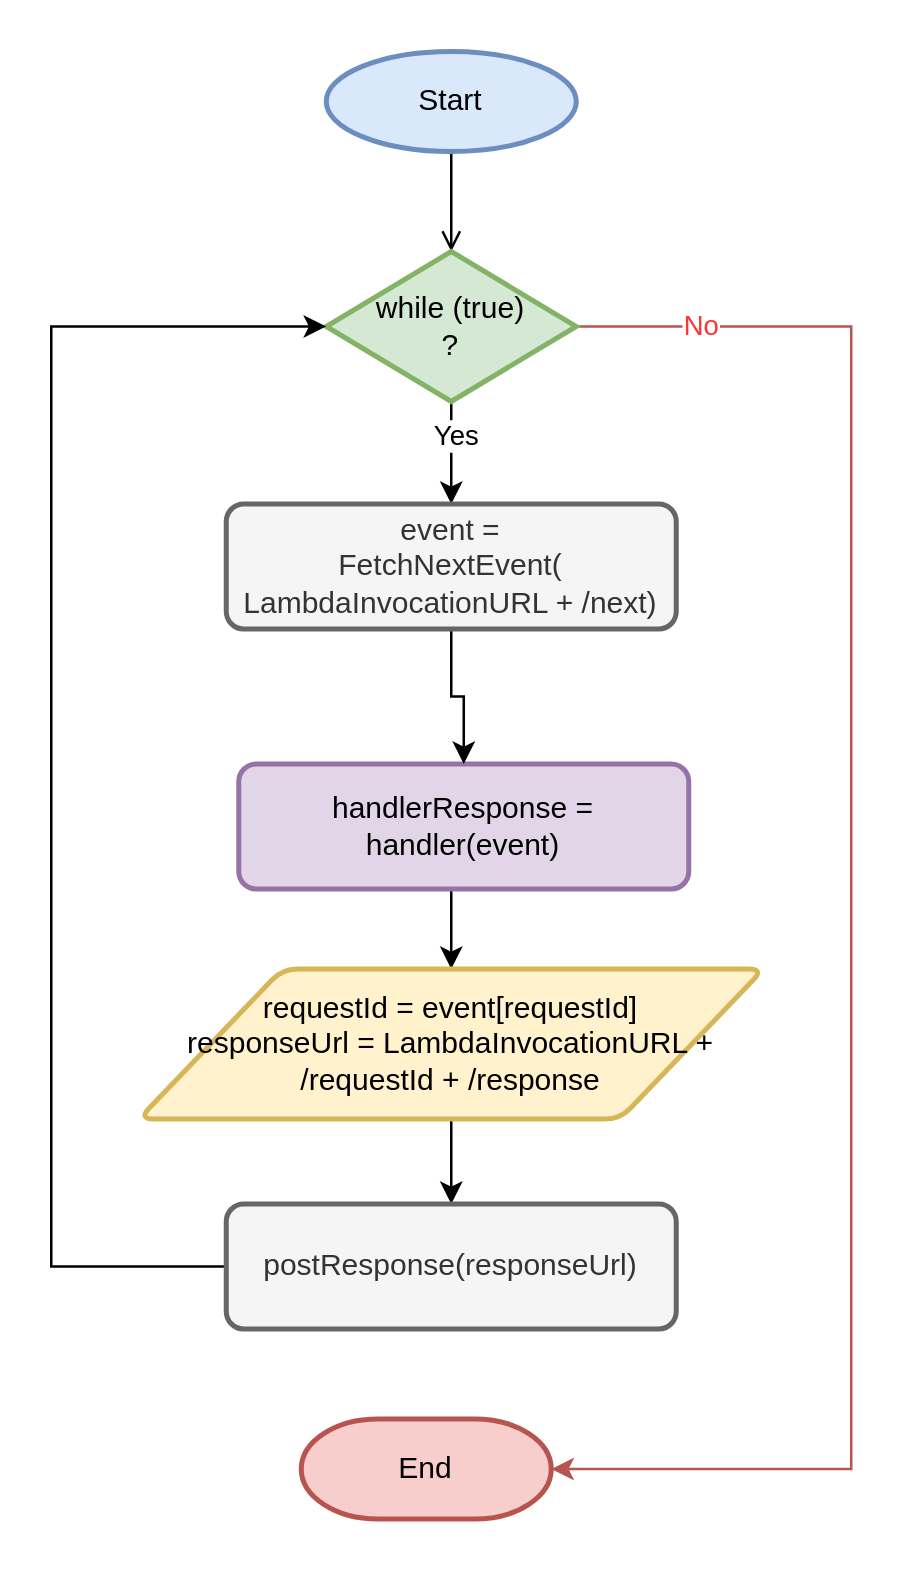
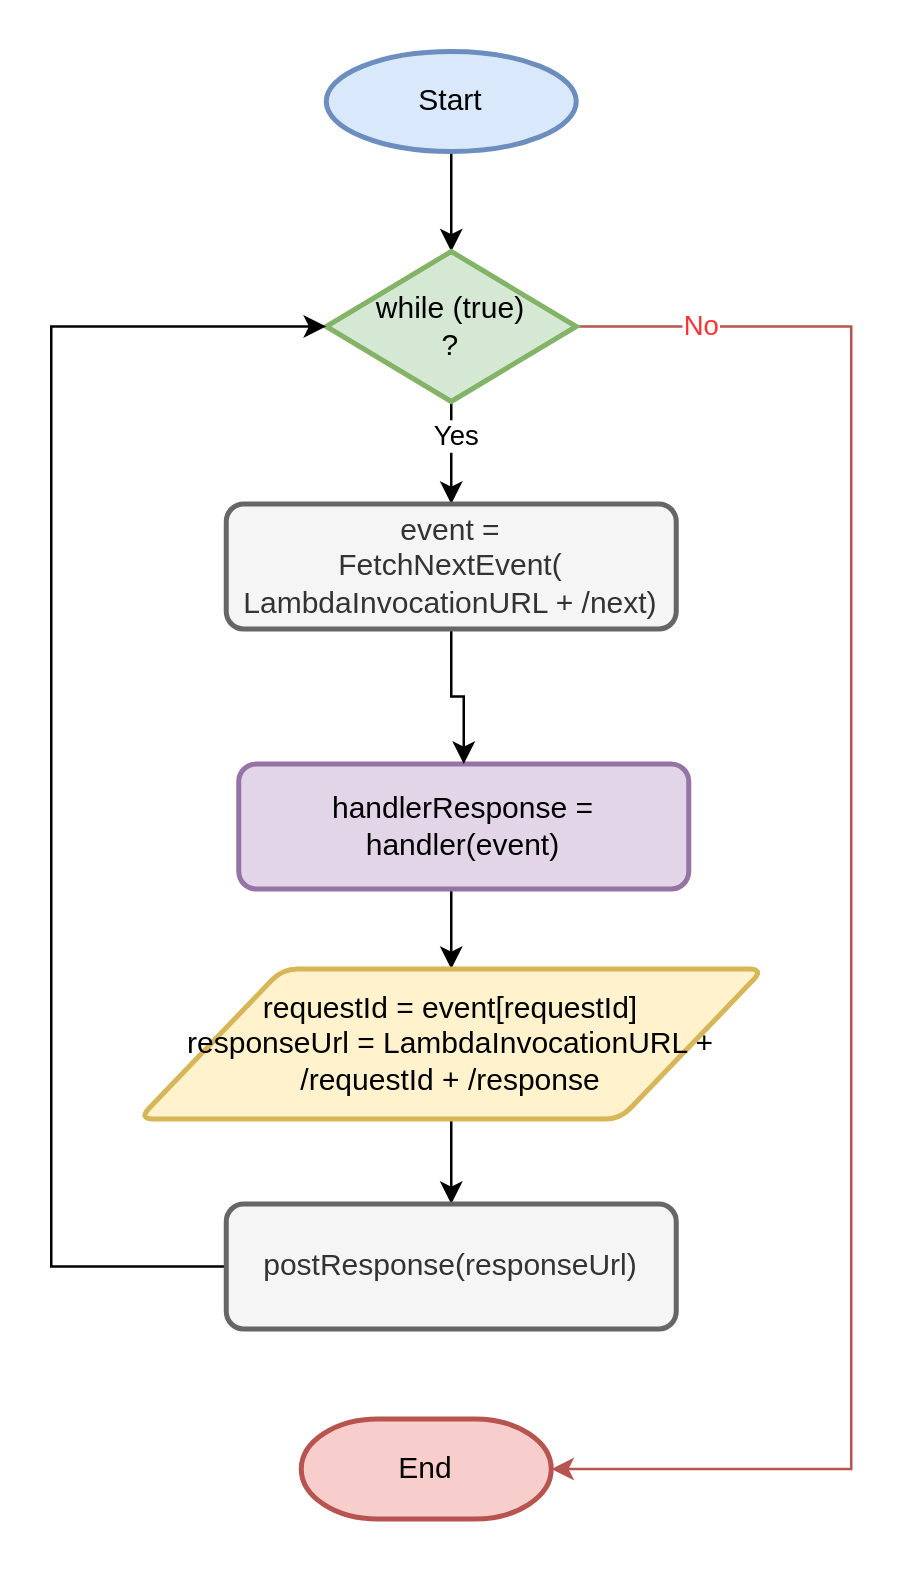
(451, 237) -> (451, 233)
